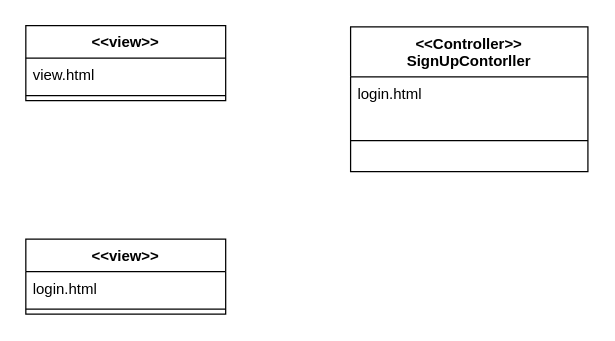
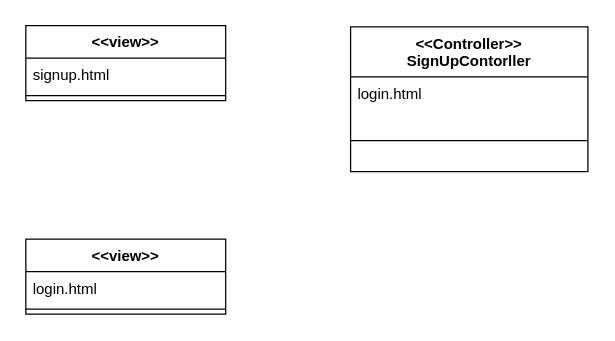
(64, 75) -> (73, 75)
